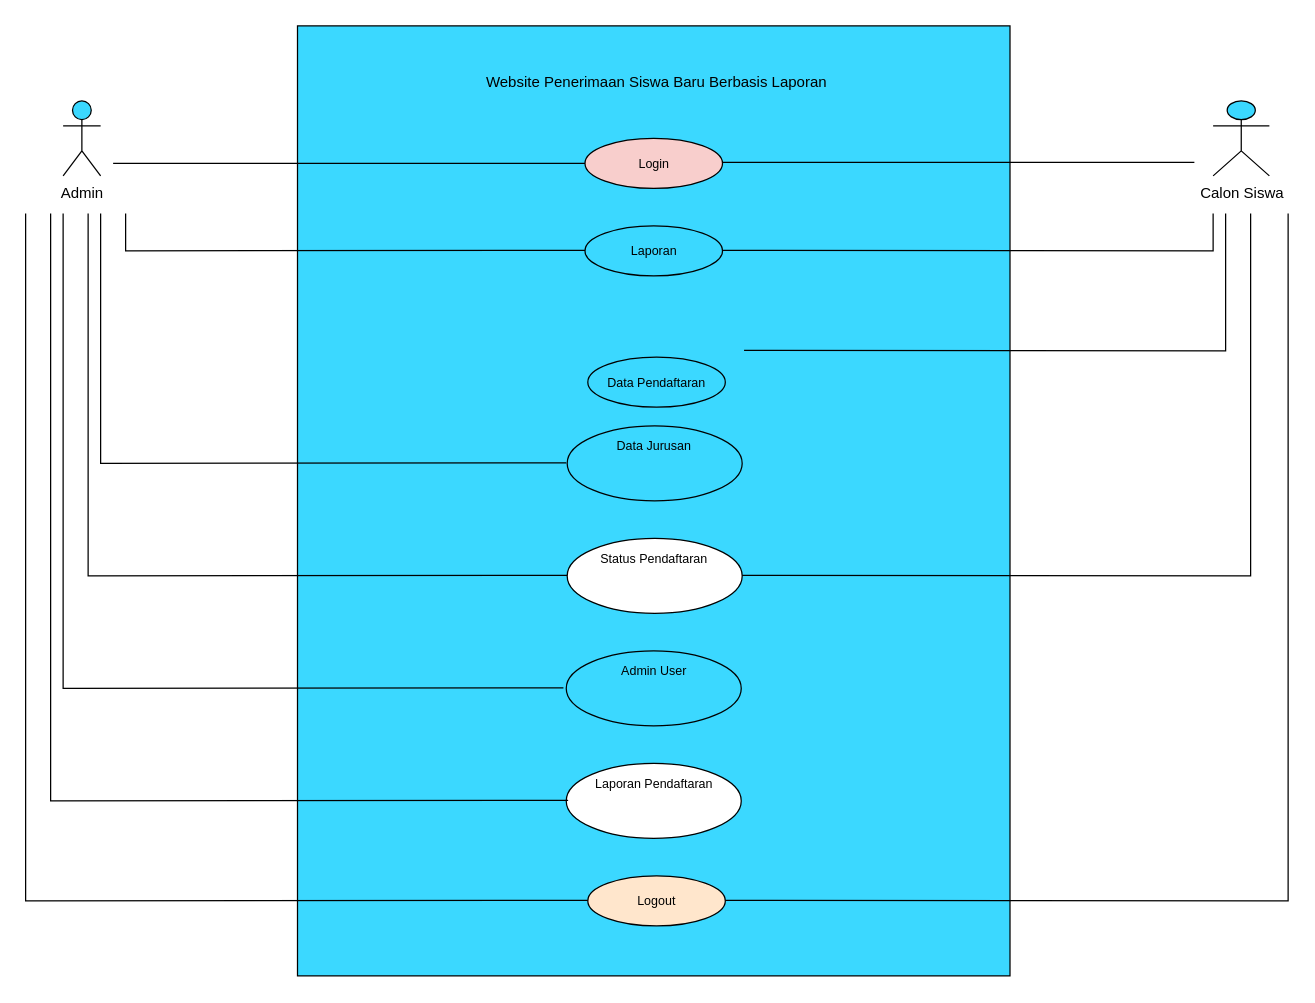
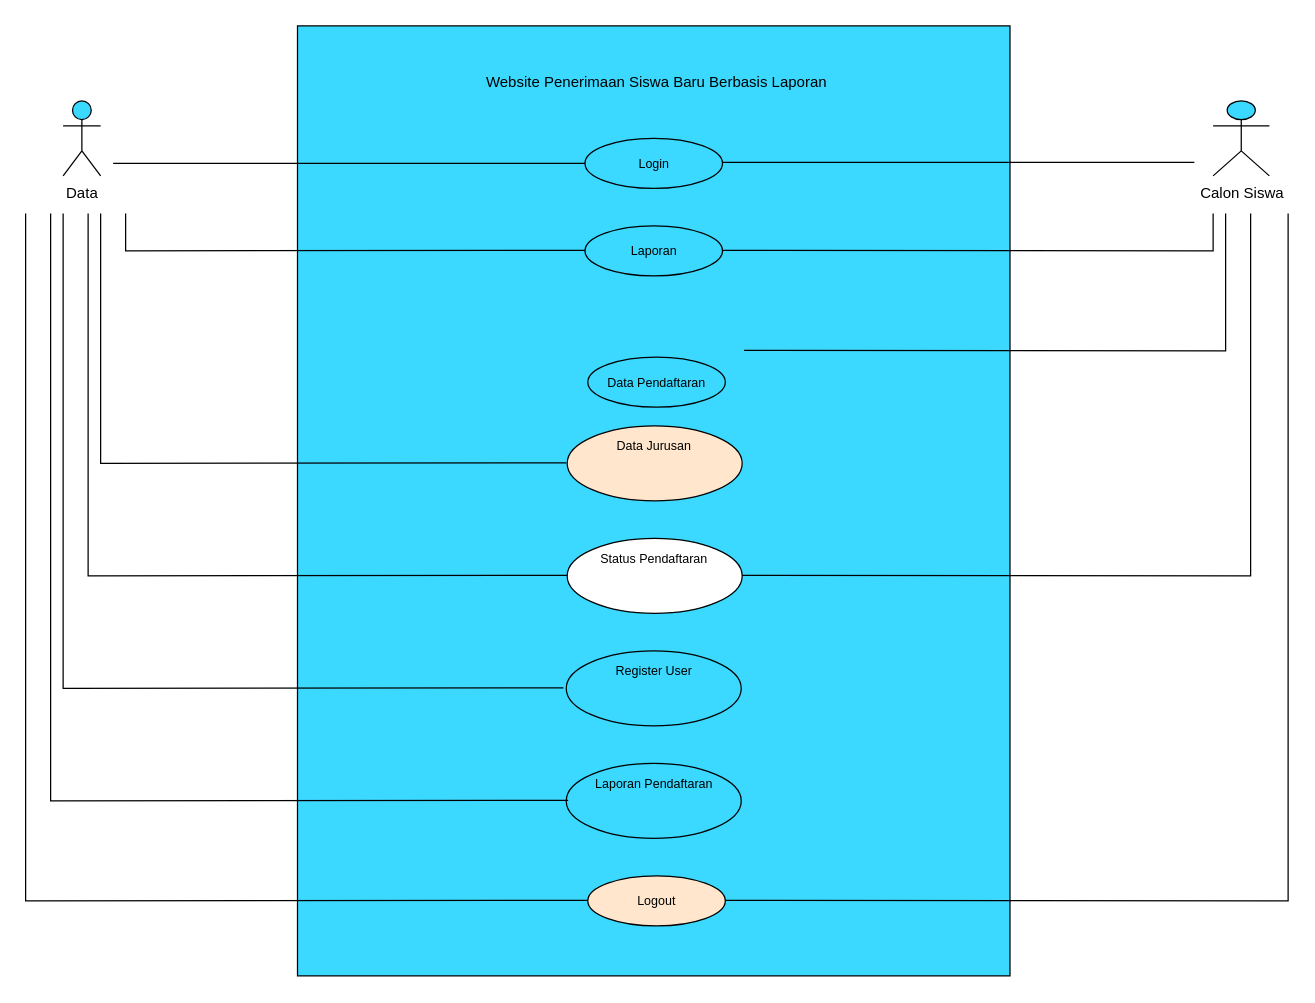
(654, 163) -> (654, 163)
(83, 193) -> (83, 193)
(655, 463) -> (655, 463)
(654, 688) -> (654, 688)
(654, 801) -> (654, 801)
